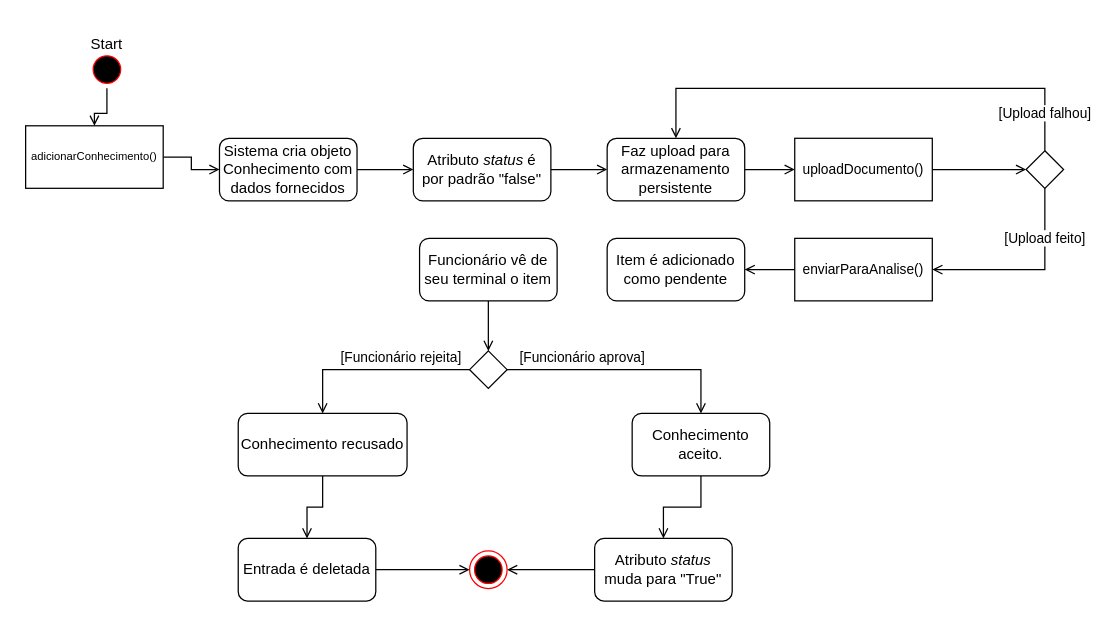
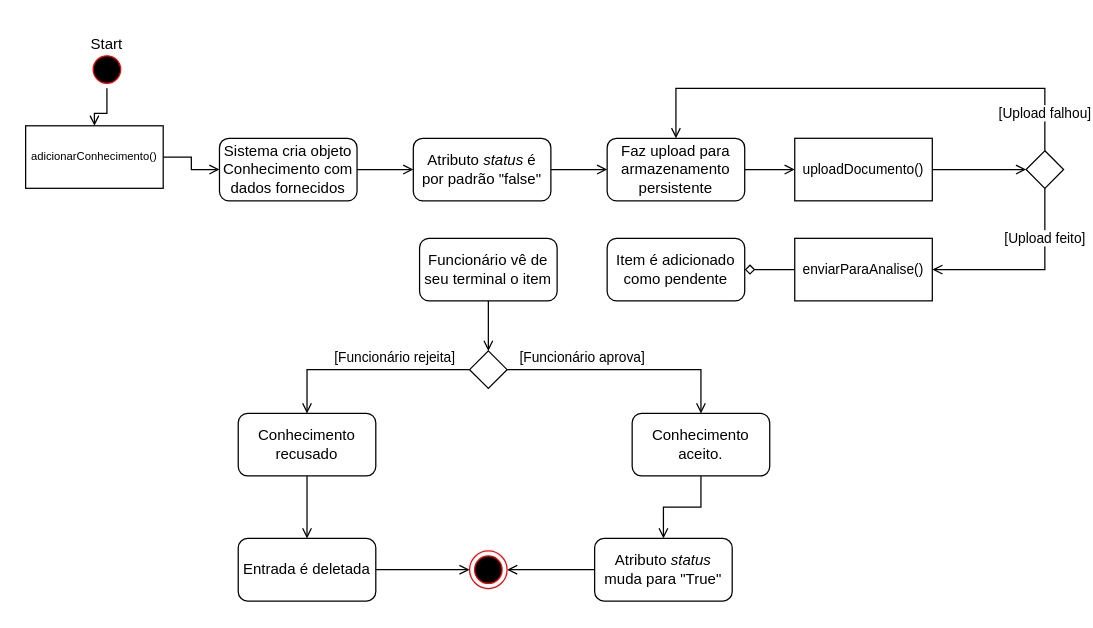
(751, 269) -> (755, 269)
(323, 444) -> (307, 444)
